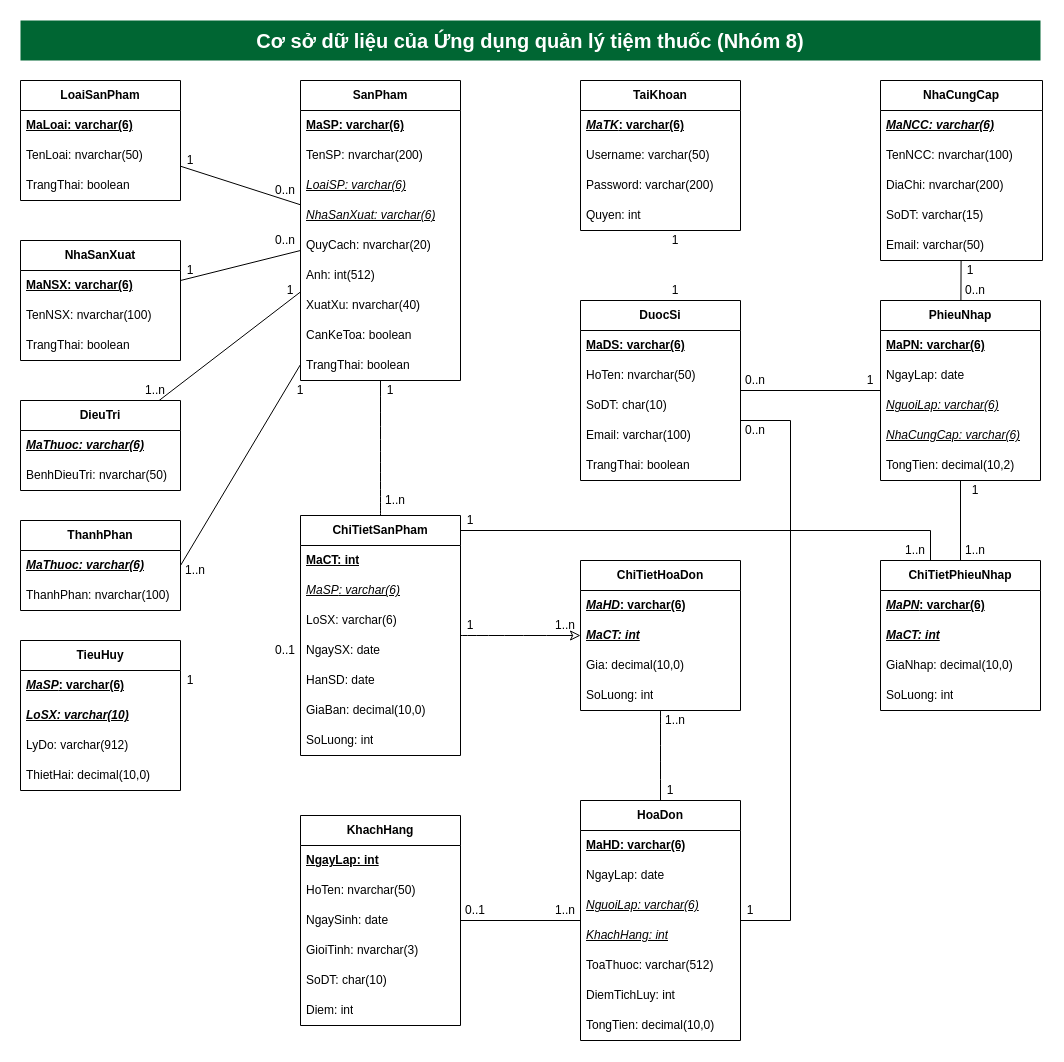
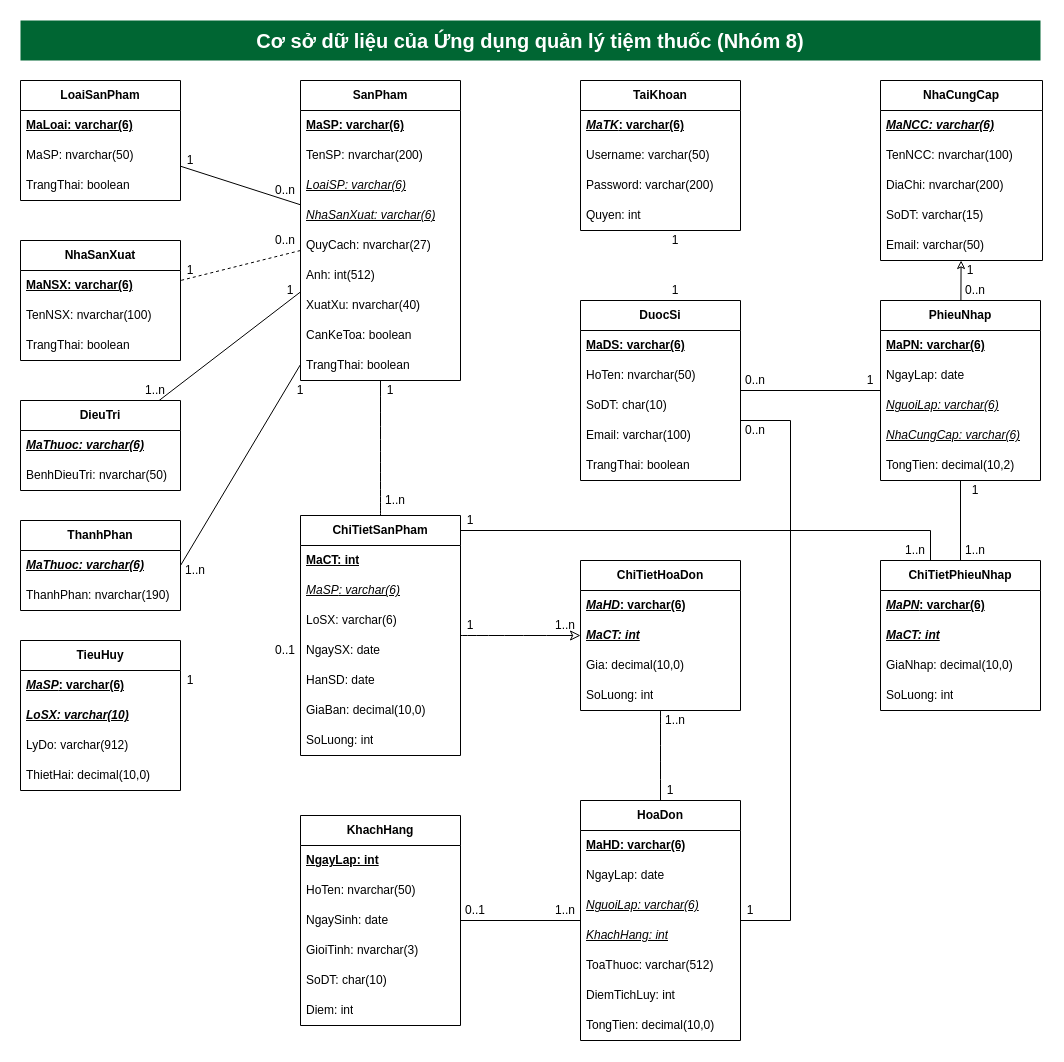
(92, 156) -> (84, 156)
(374, 246) -> (374, 246)
(240, 266) -> (240, 266)
(961, 267) -> (961, 269)
(102, 596) -> (102, 596)
